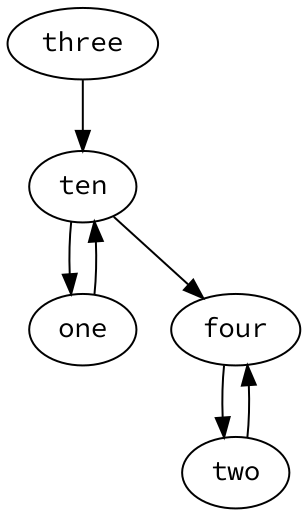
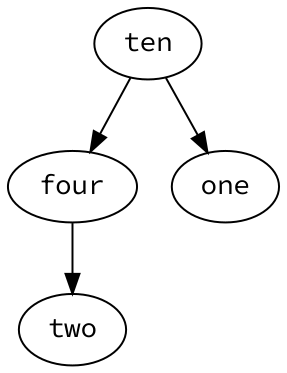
(83, 44) -> none
(96, 268) -> none
(249, 412) -> none
